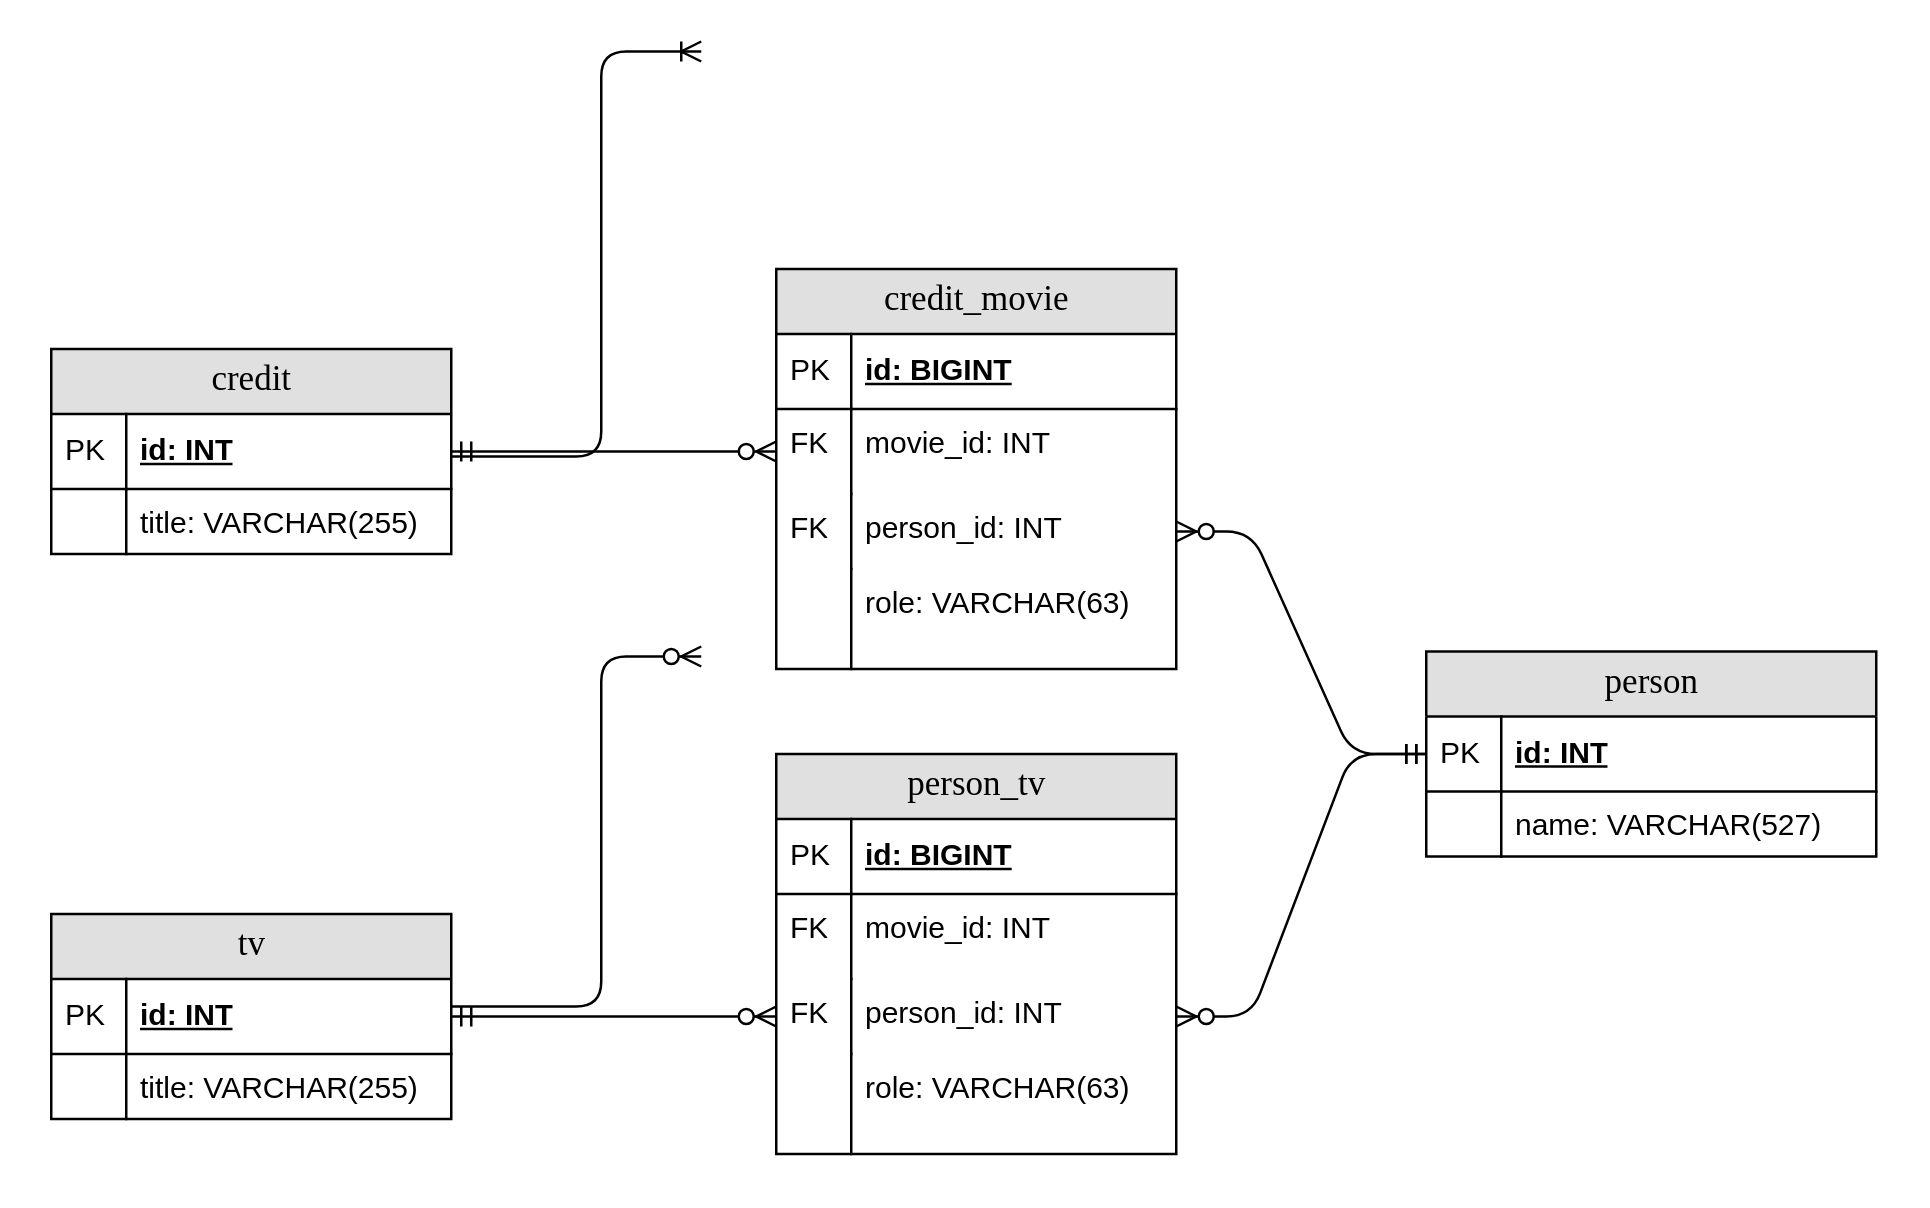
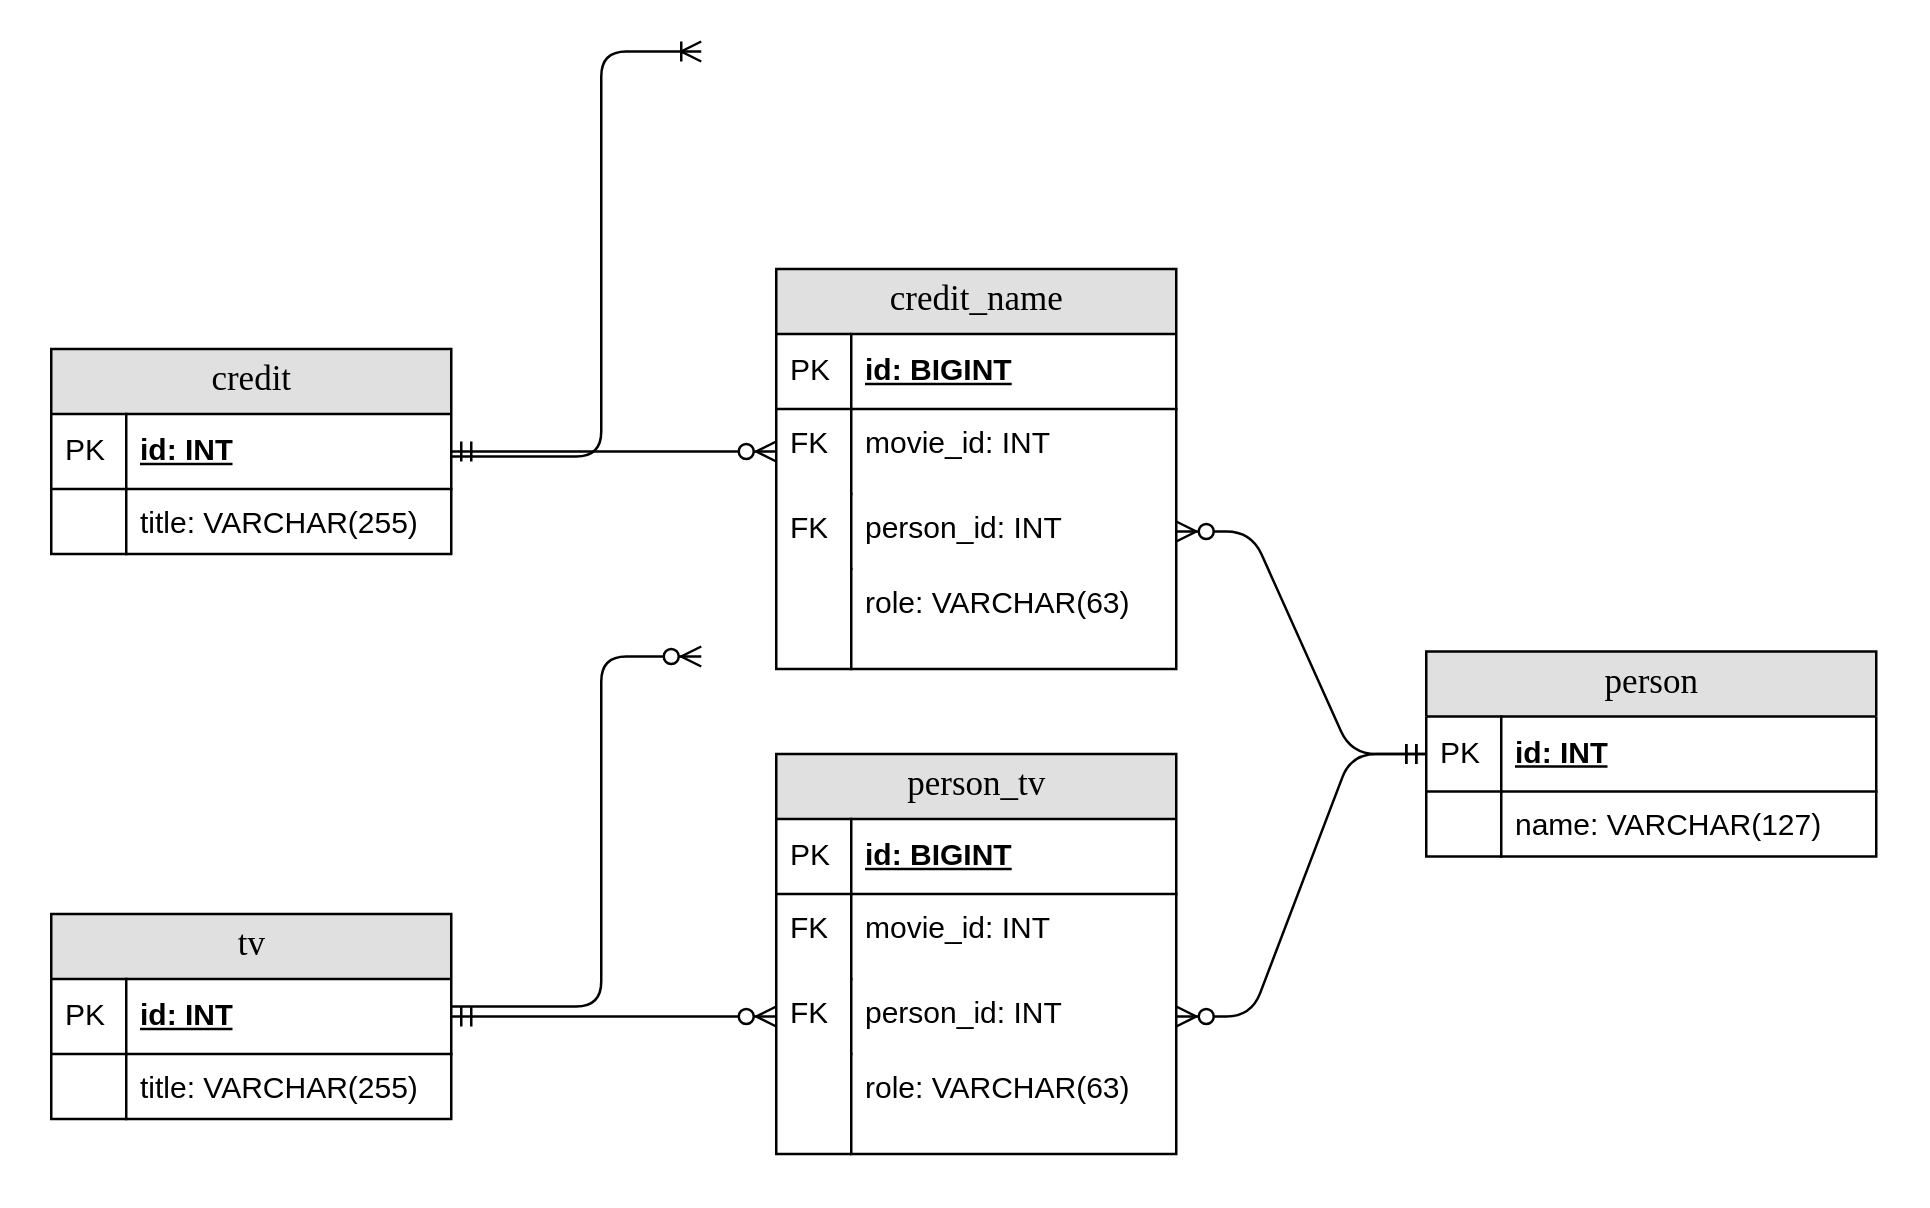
(978, 301) -> (978, 301)
(1660, 827) -> (1660, 827)
